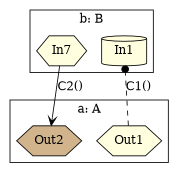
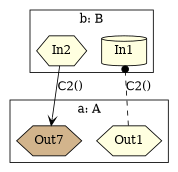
(62, 51) -> (62, 51)
(139, 87) -> (139, 87)
(49, 141) -> (49, 141)
